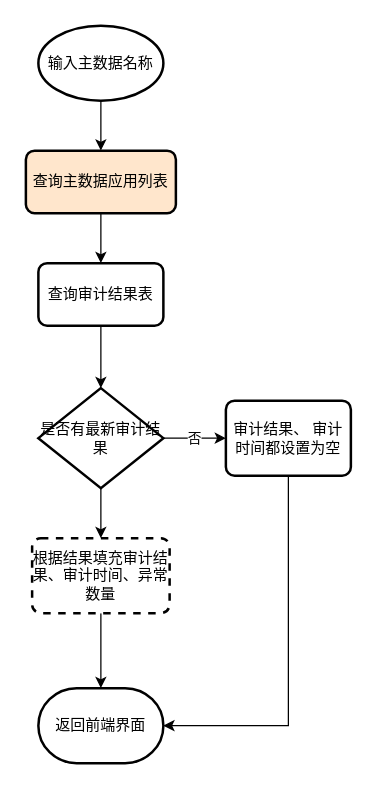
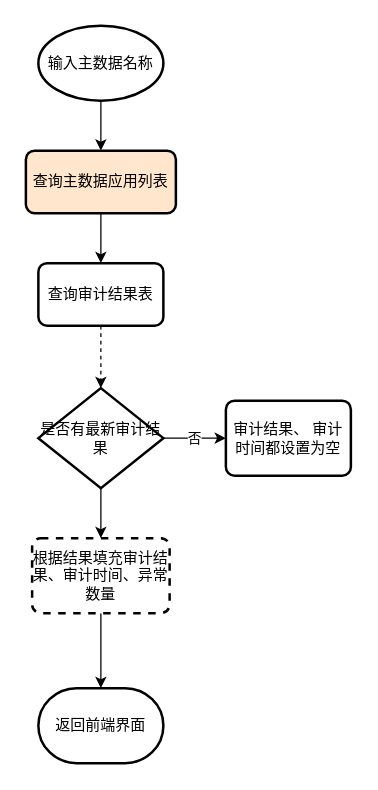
(101, 353) -> (101, 353)
(288, 659) -> none
